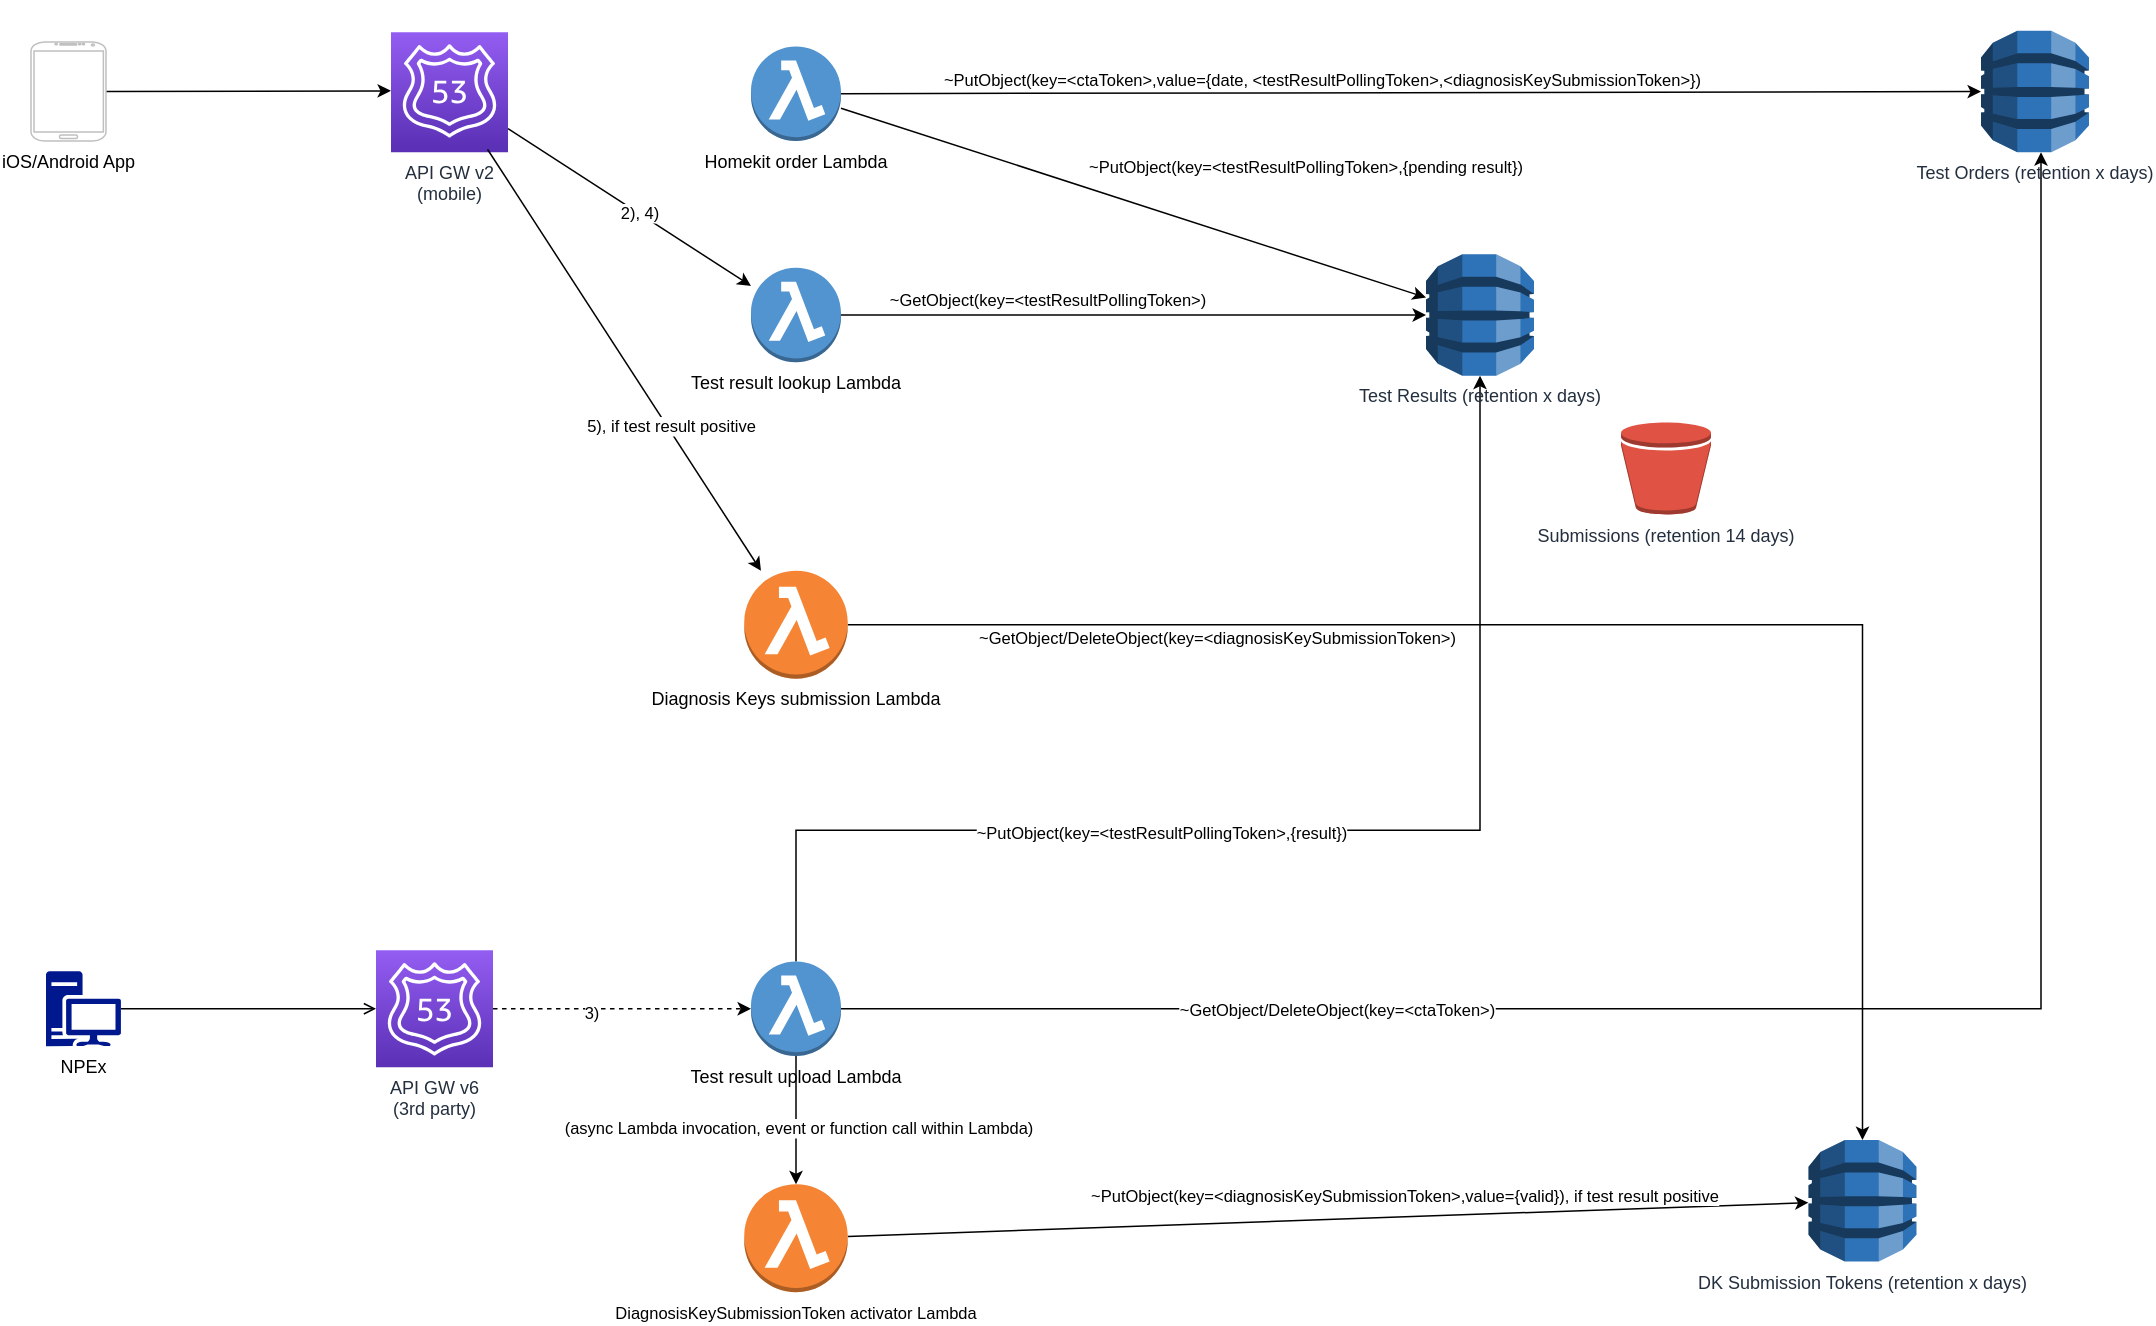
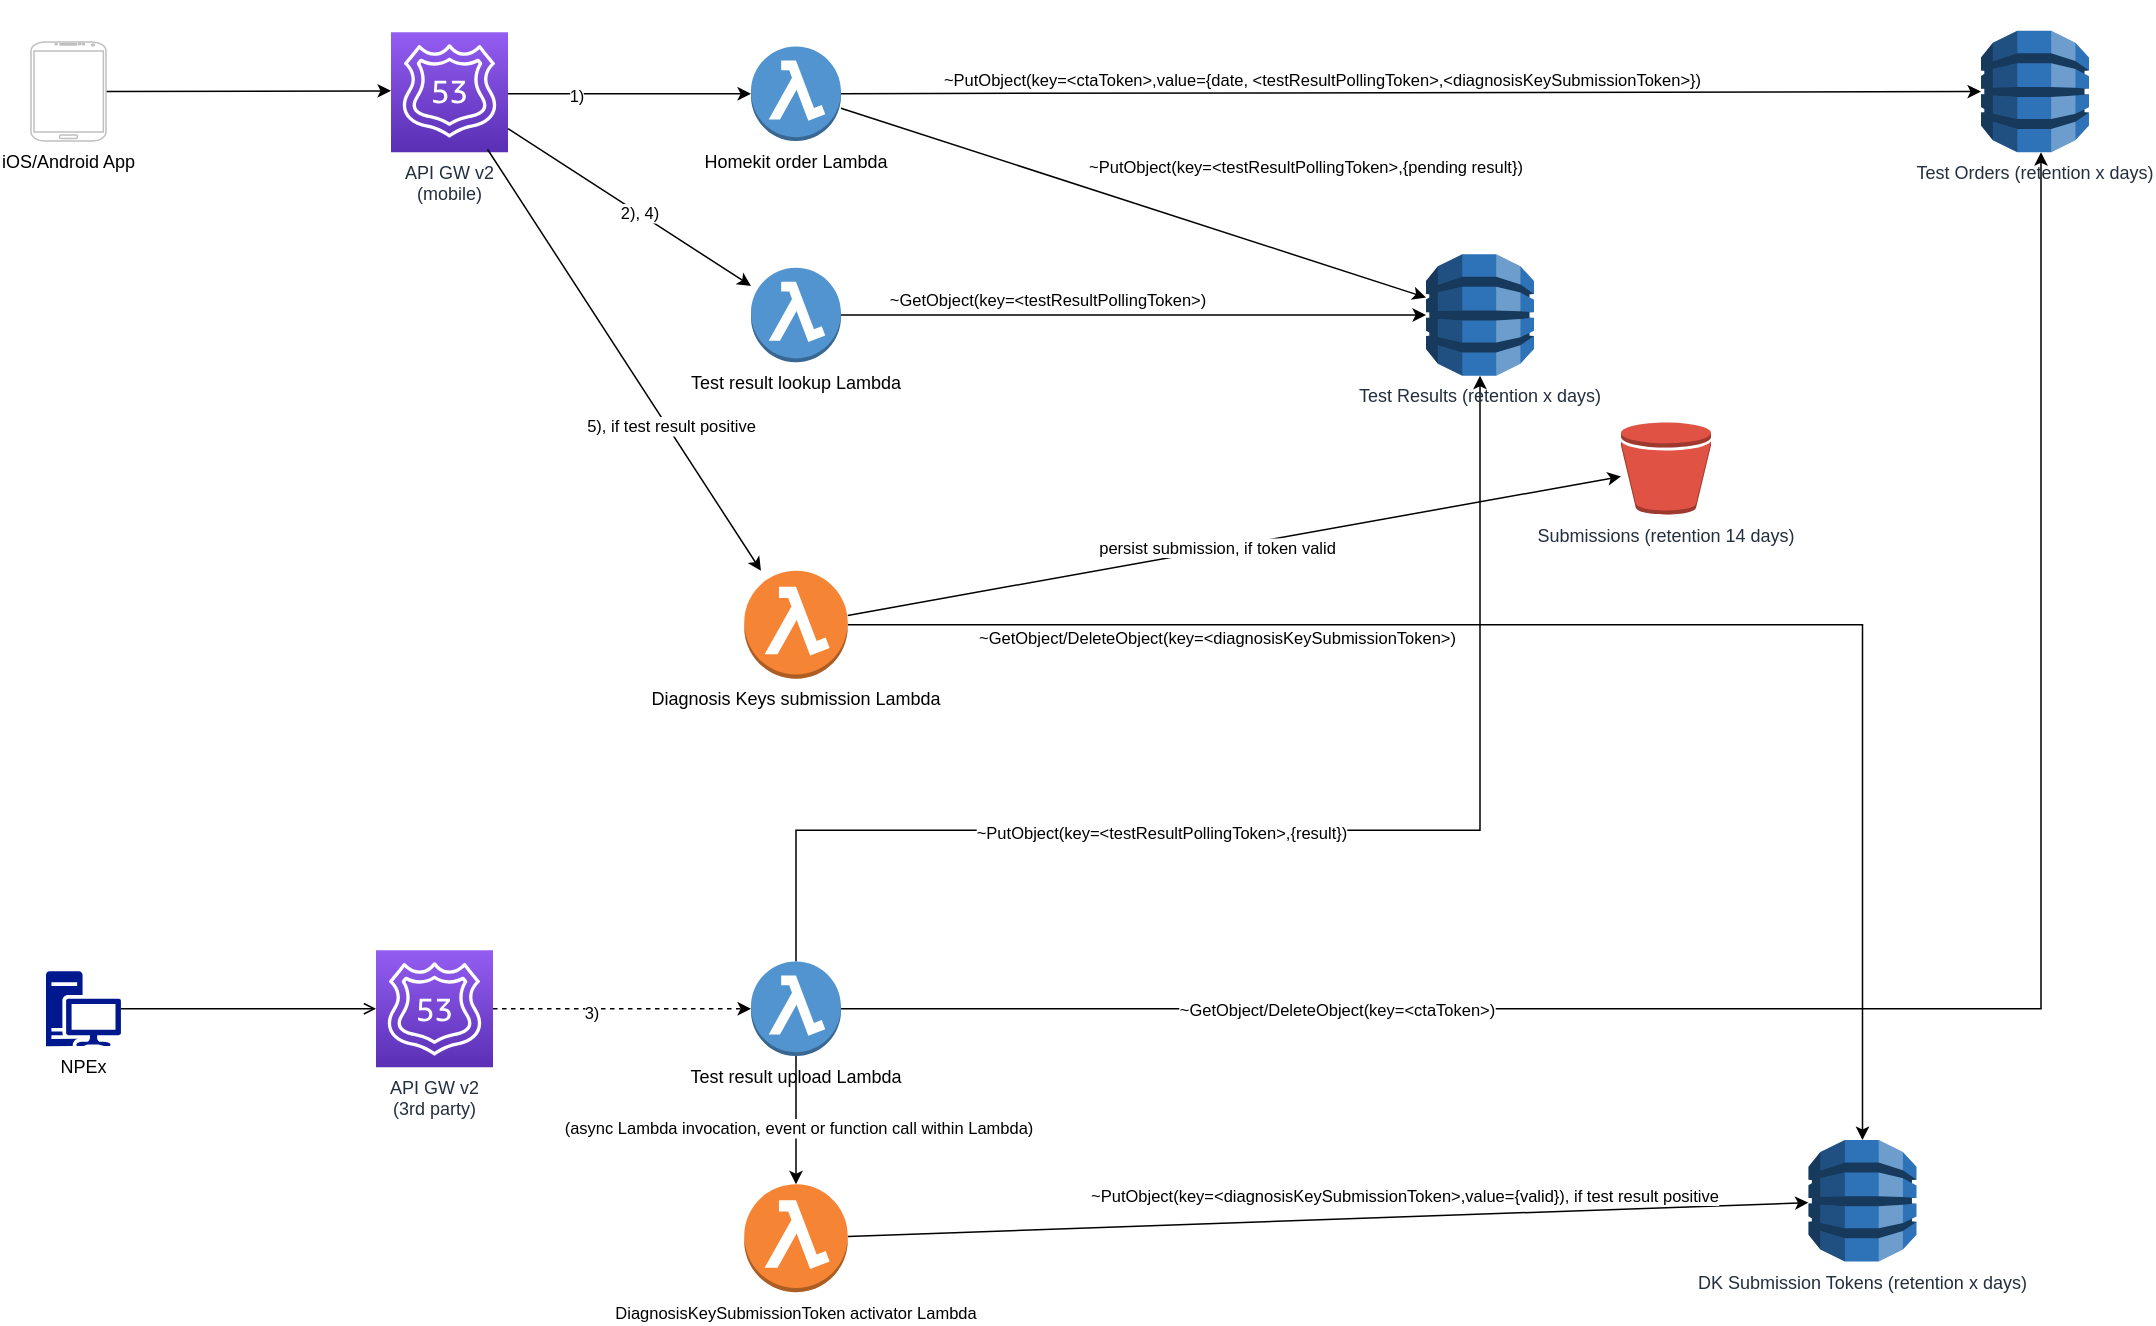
none -> (624, 94)
none -> (1440, 509)
(435, 1099) -> (435, 1099)
